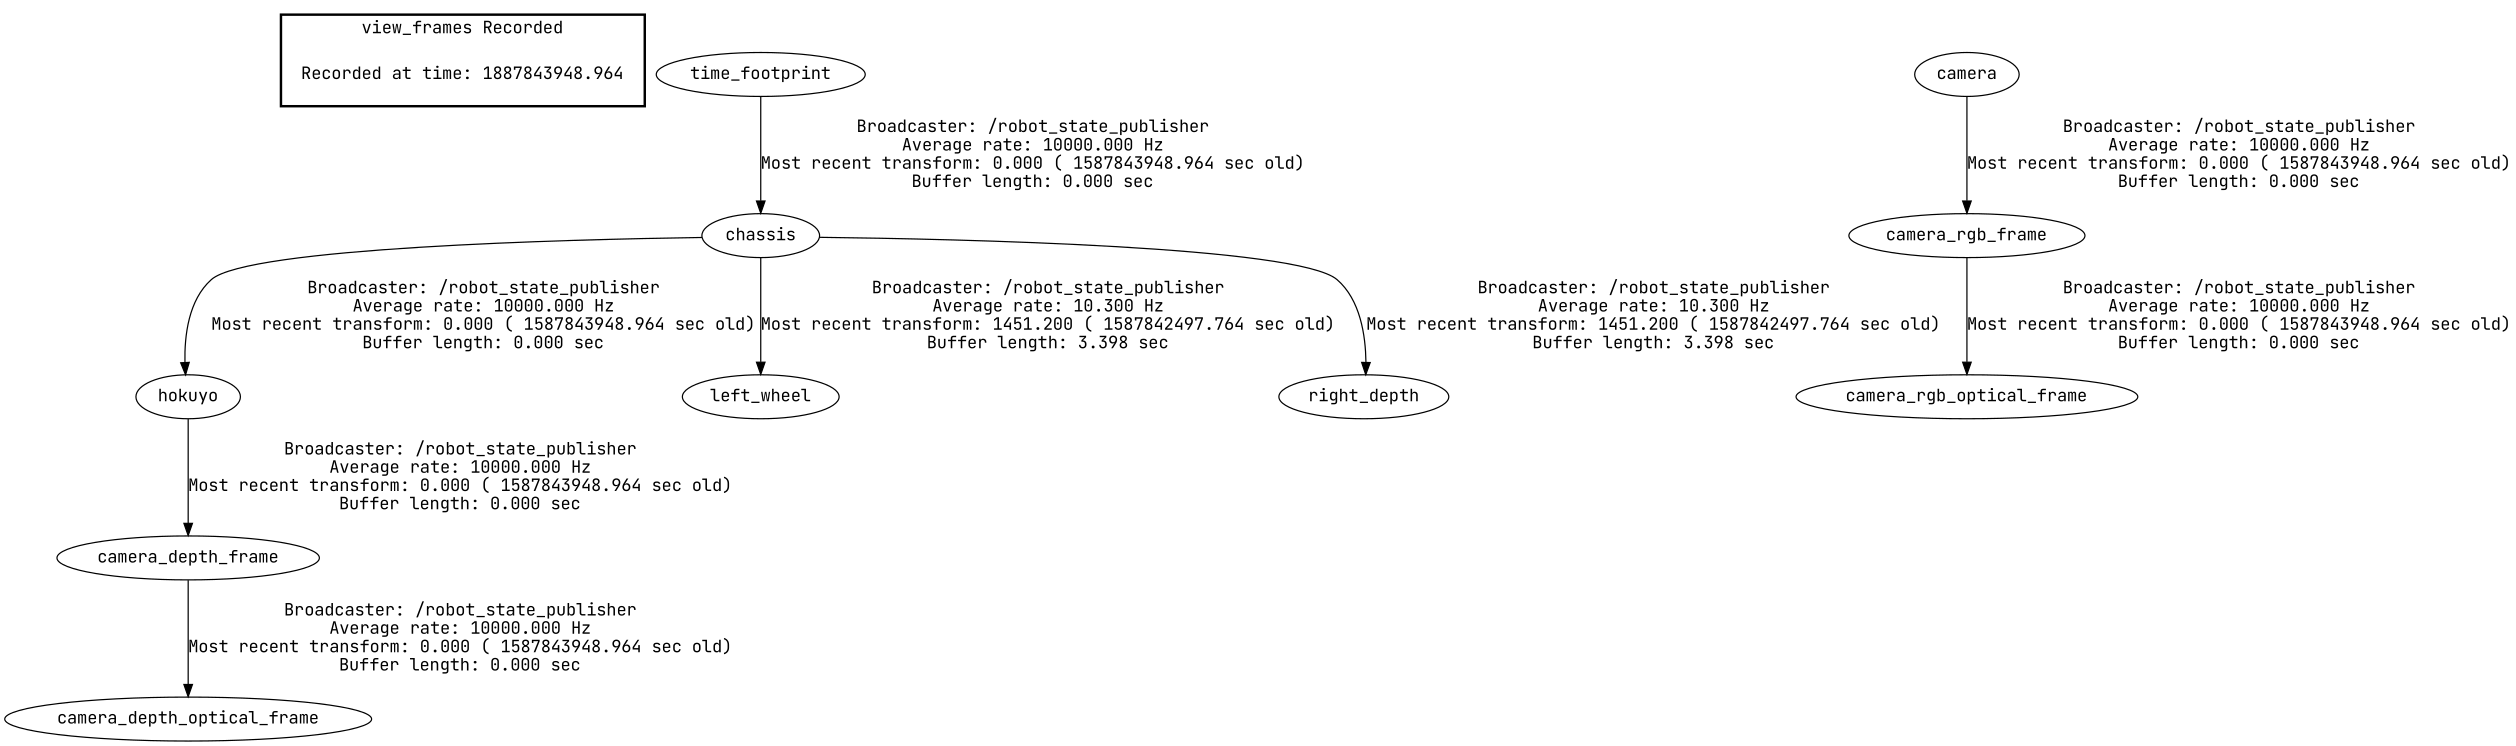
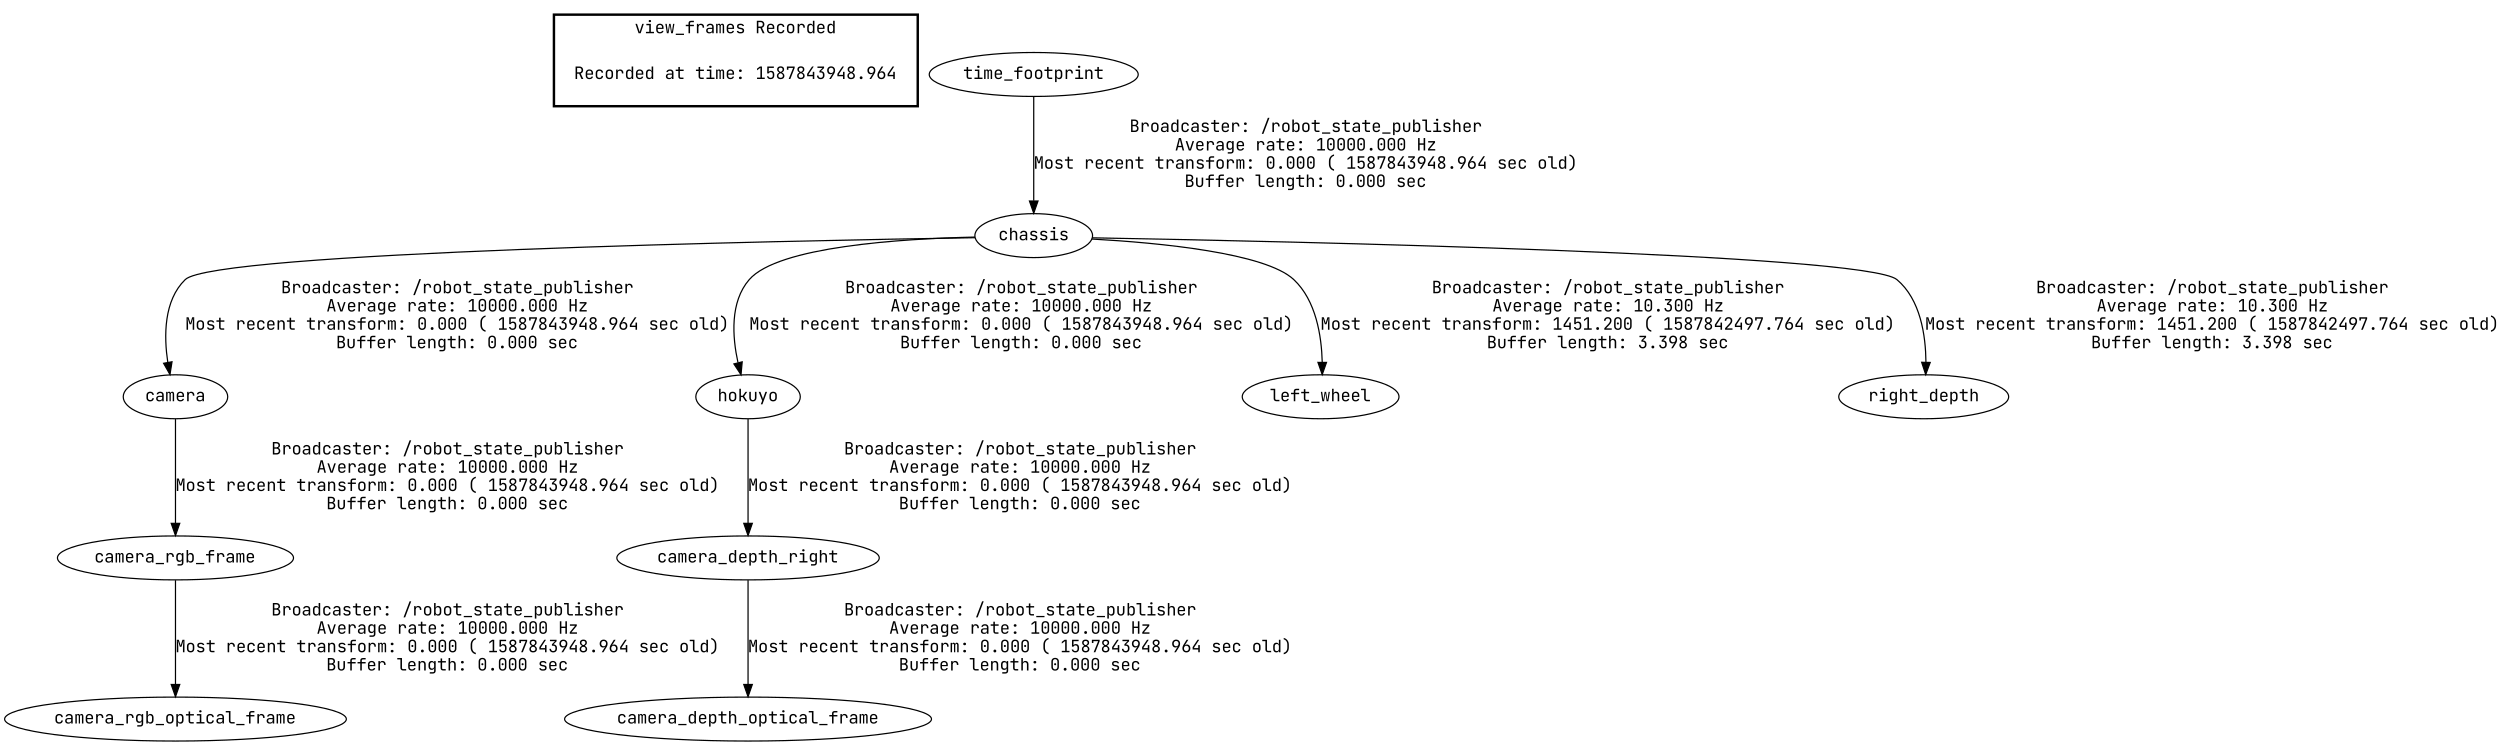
(463, 74) -> (736, 74)
none -> (535, 249)
(188, 558) -> (748, 558)
